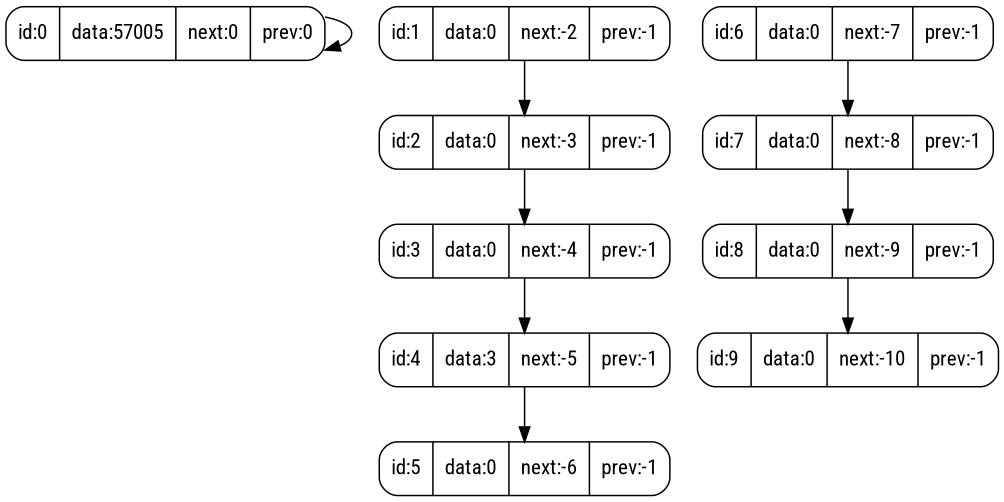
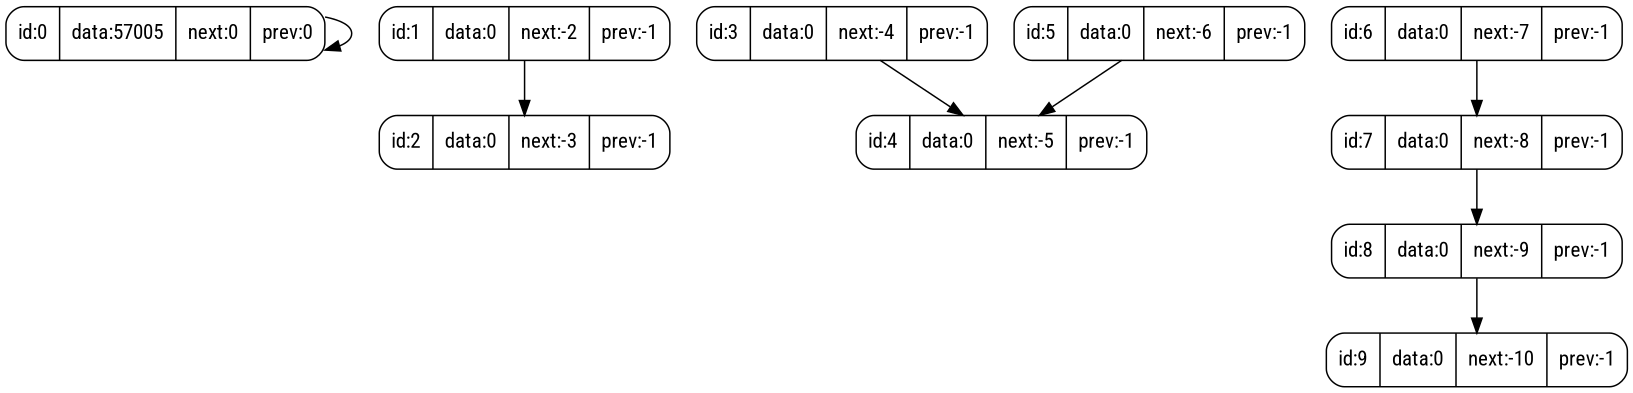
(525, 189) -> none
(471, 359) -> (948, 142)
(525, 407) -> (1087, 84)
